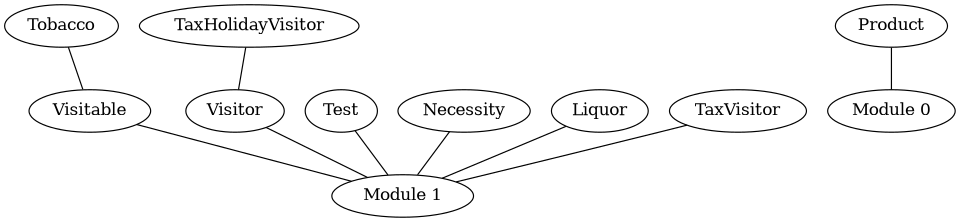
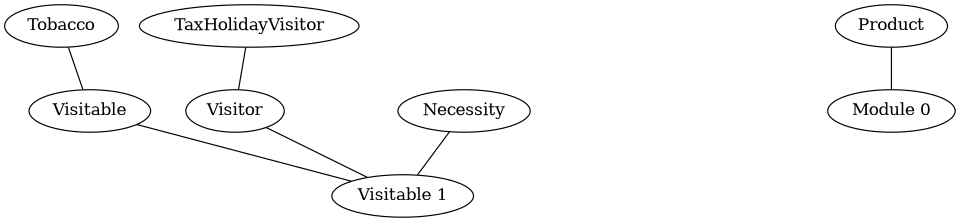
(341, 111) -> none
(600, 111) -> none
(738, 111) -> none
(403, 196) -> (403, 196)
